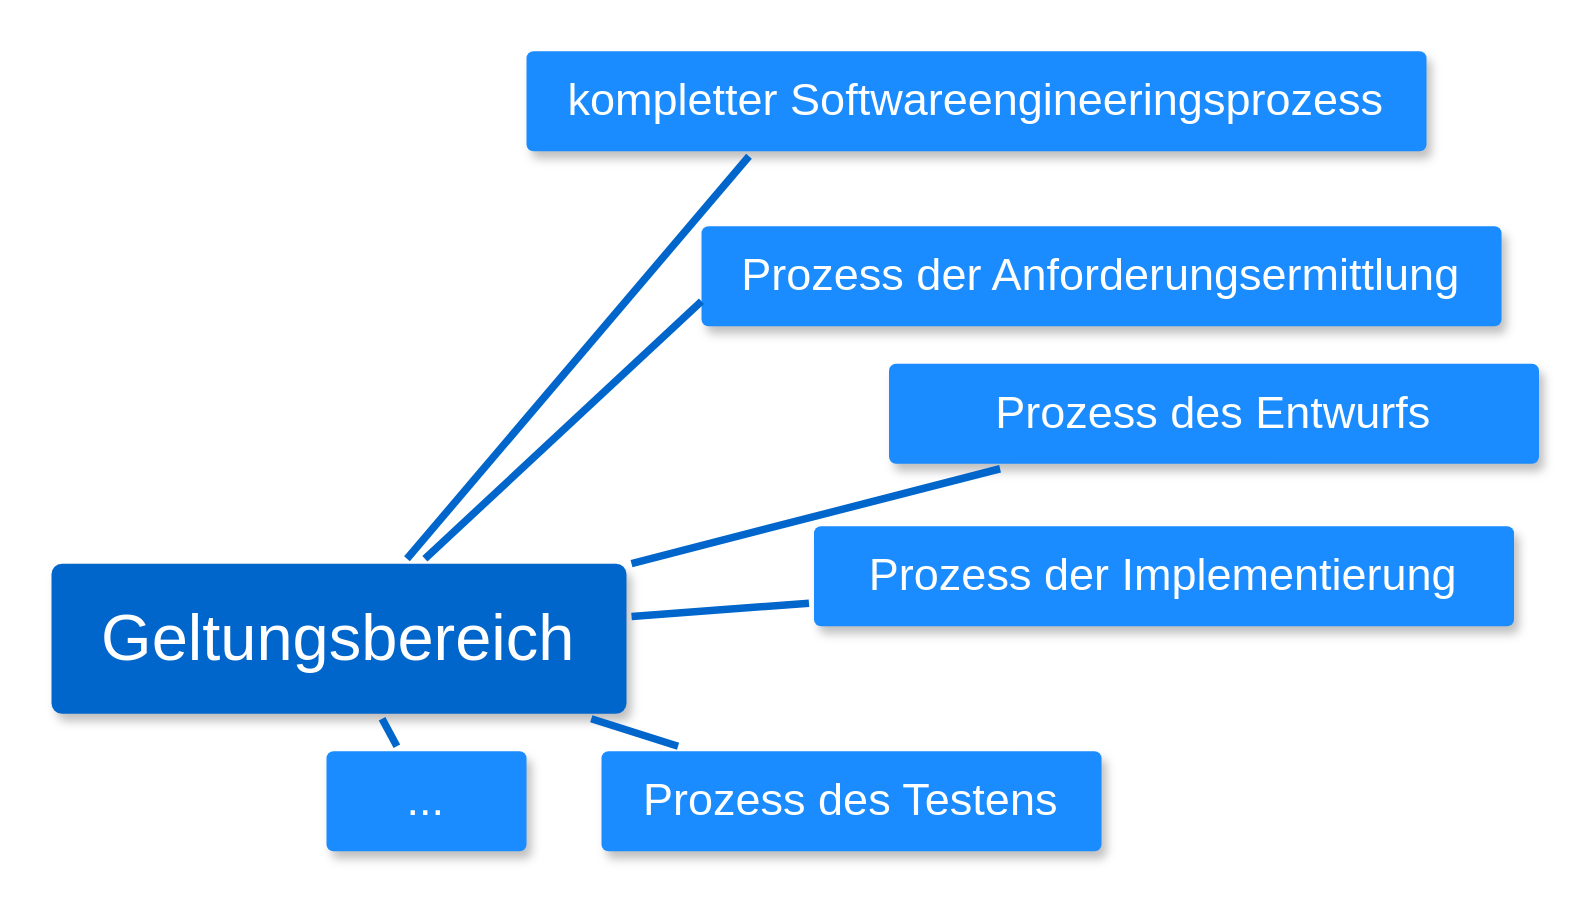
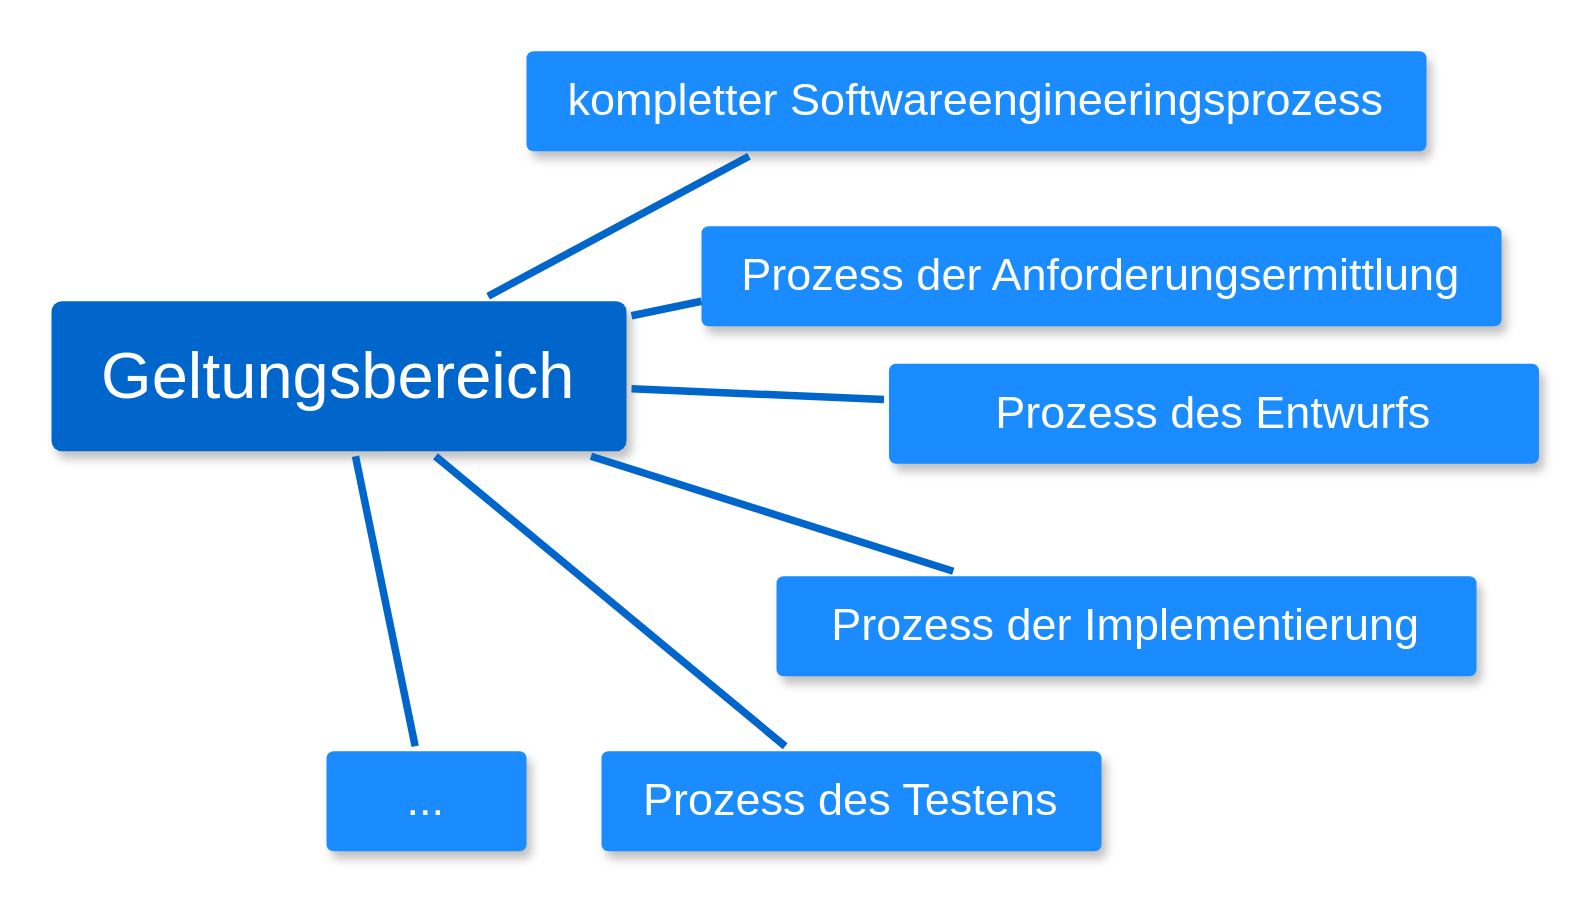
(1164, 576) -> (1126, 626)
(339, 639) -> (339, 376)
